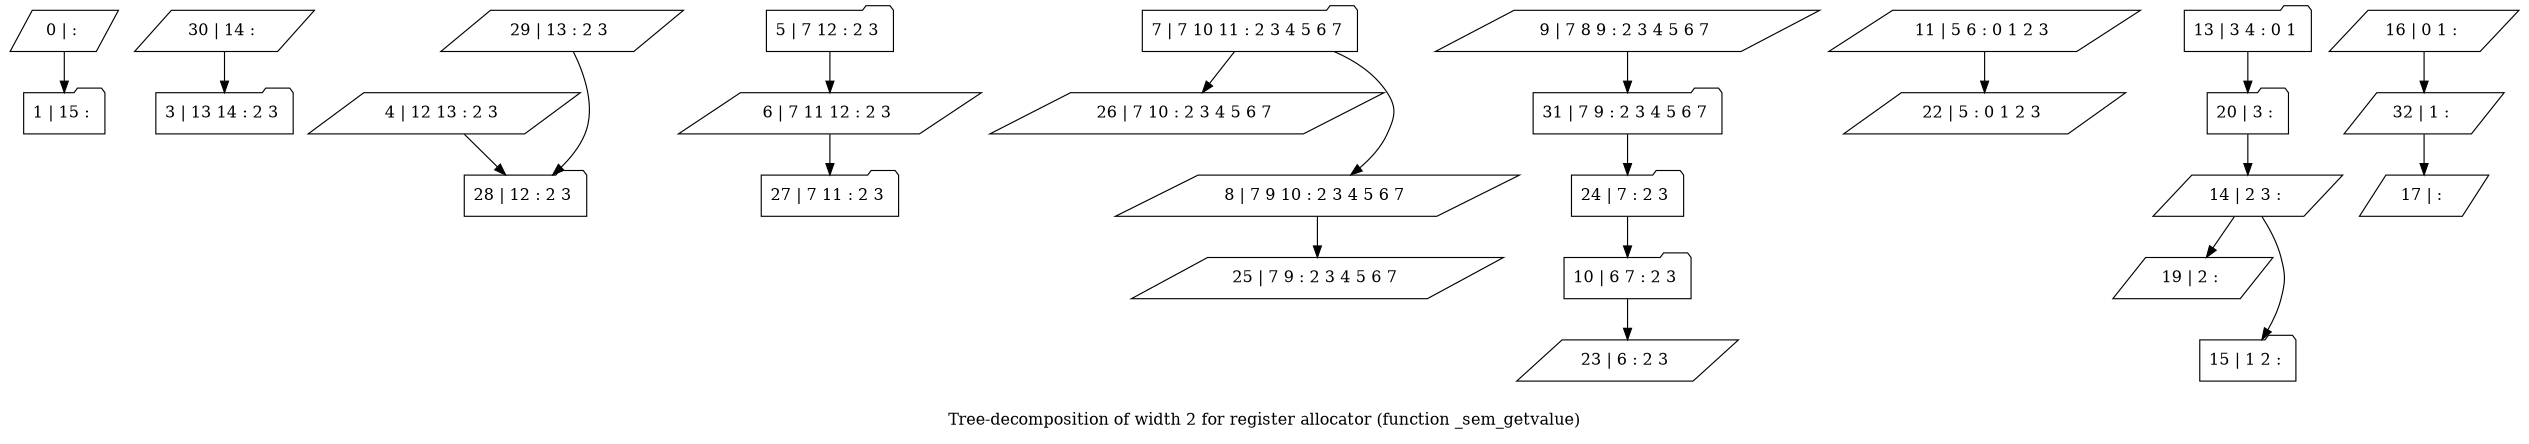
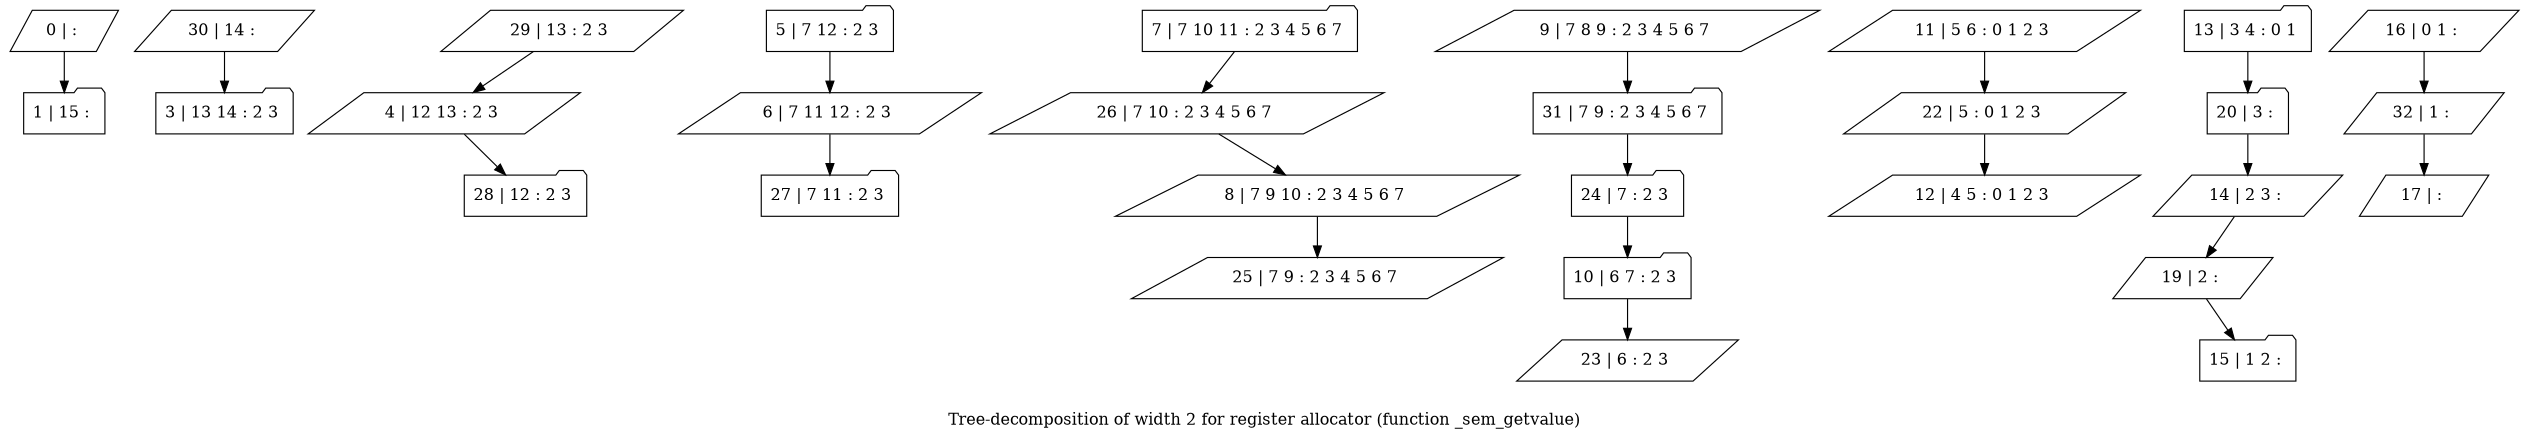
(1392, 101) -> (1247, 151)
(589, 112) -> (508, 69)
none -> (1985, 196)
(2284, 272) -> (2217, 315)
